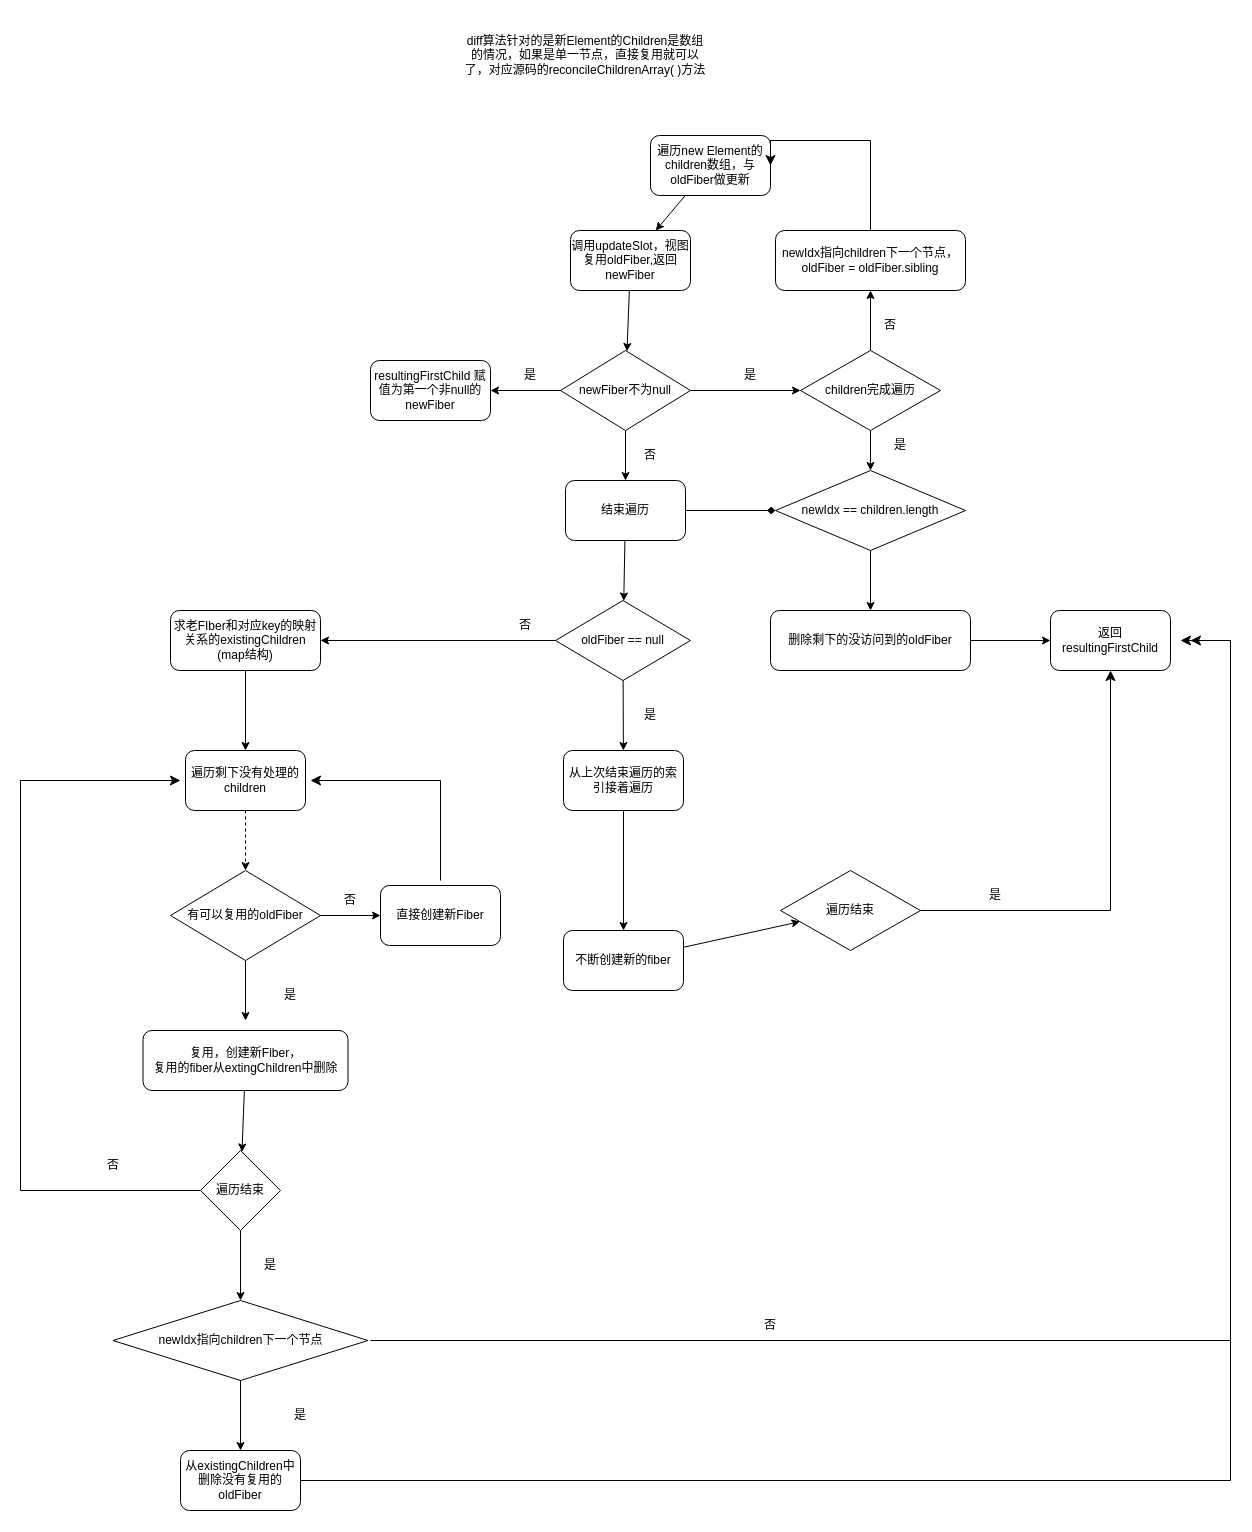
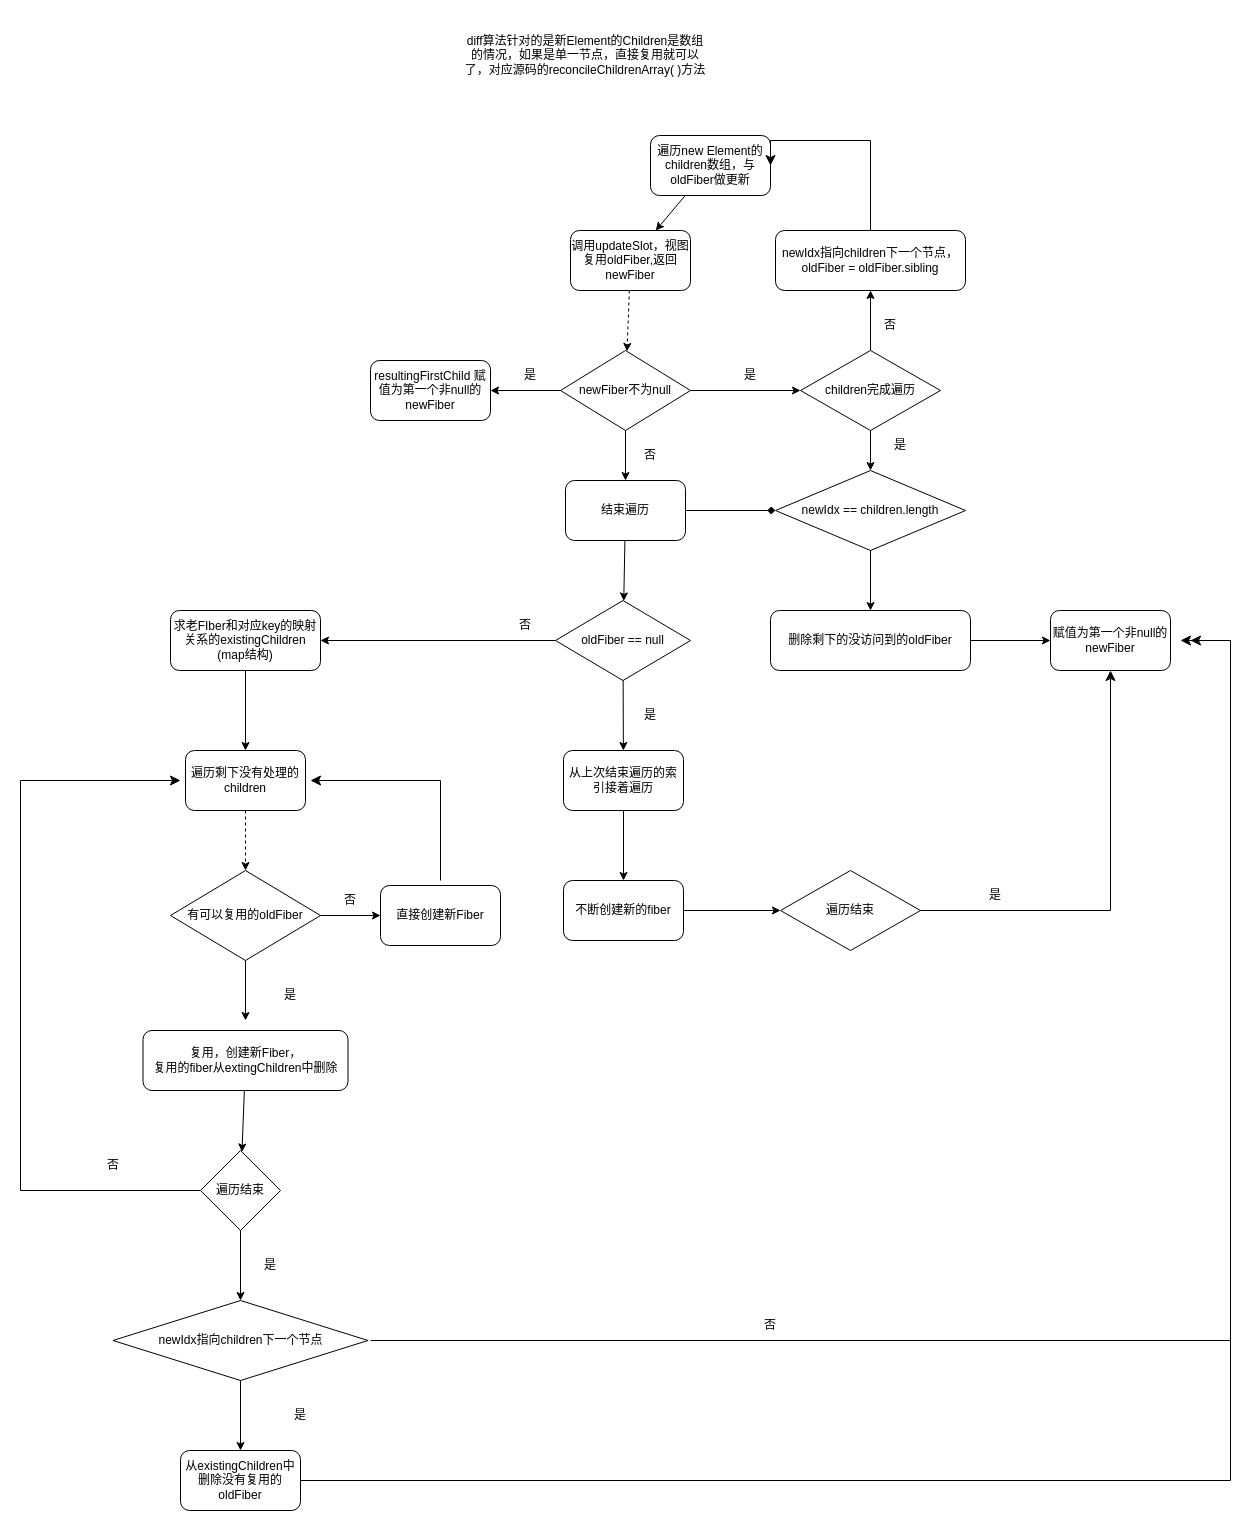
(628, 318) -> (628, 318)
(1111, 641) -> (1111, 641)
(624, 961) -> (624, 911)
